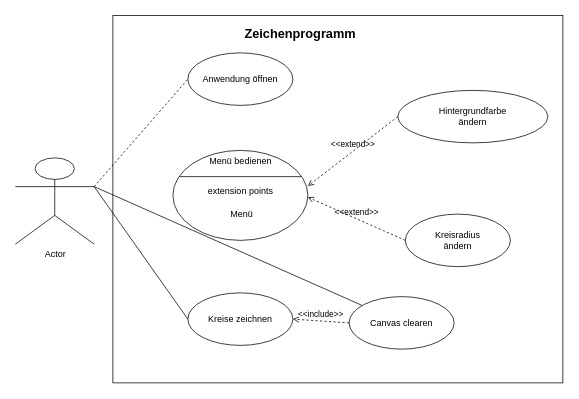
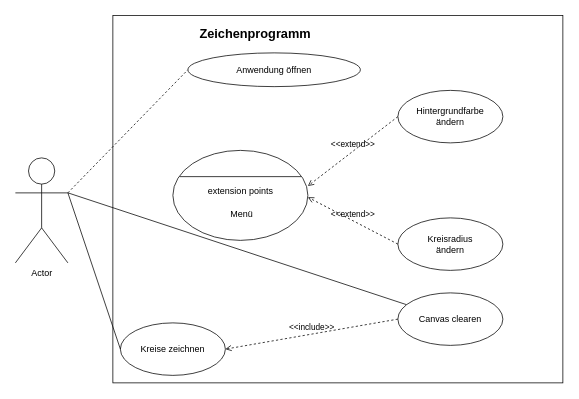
(300, 34) -> (255, 34)
(240, 79) -> (274, 70)
(473, 117) -> (450, 117)
(240, 162) -> none
(55, 201) -> (42, 210)
(458, 240) -> (450, 244)
(240, 319) -> (173, 349)
(402, 323) -> (450, 319)
